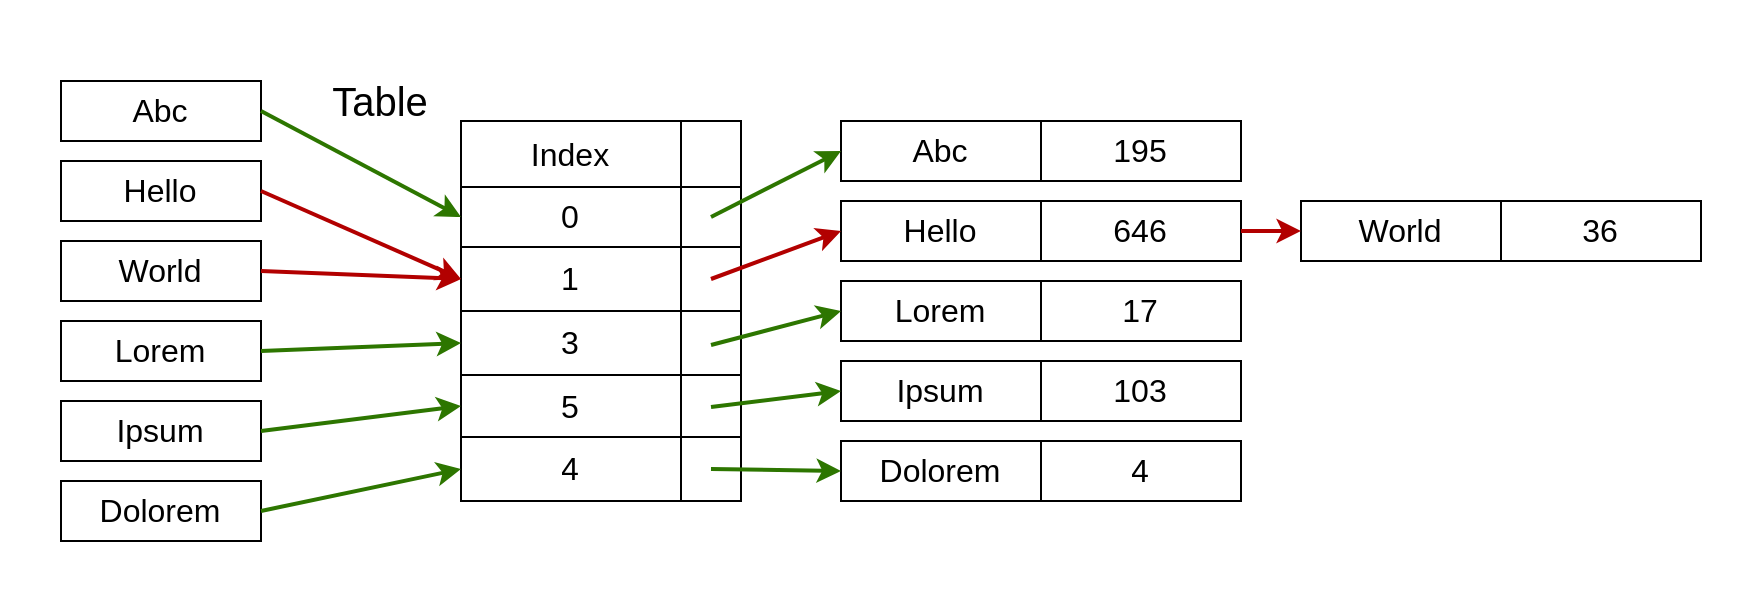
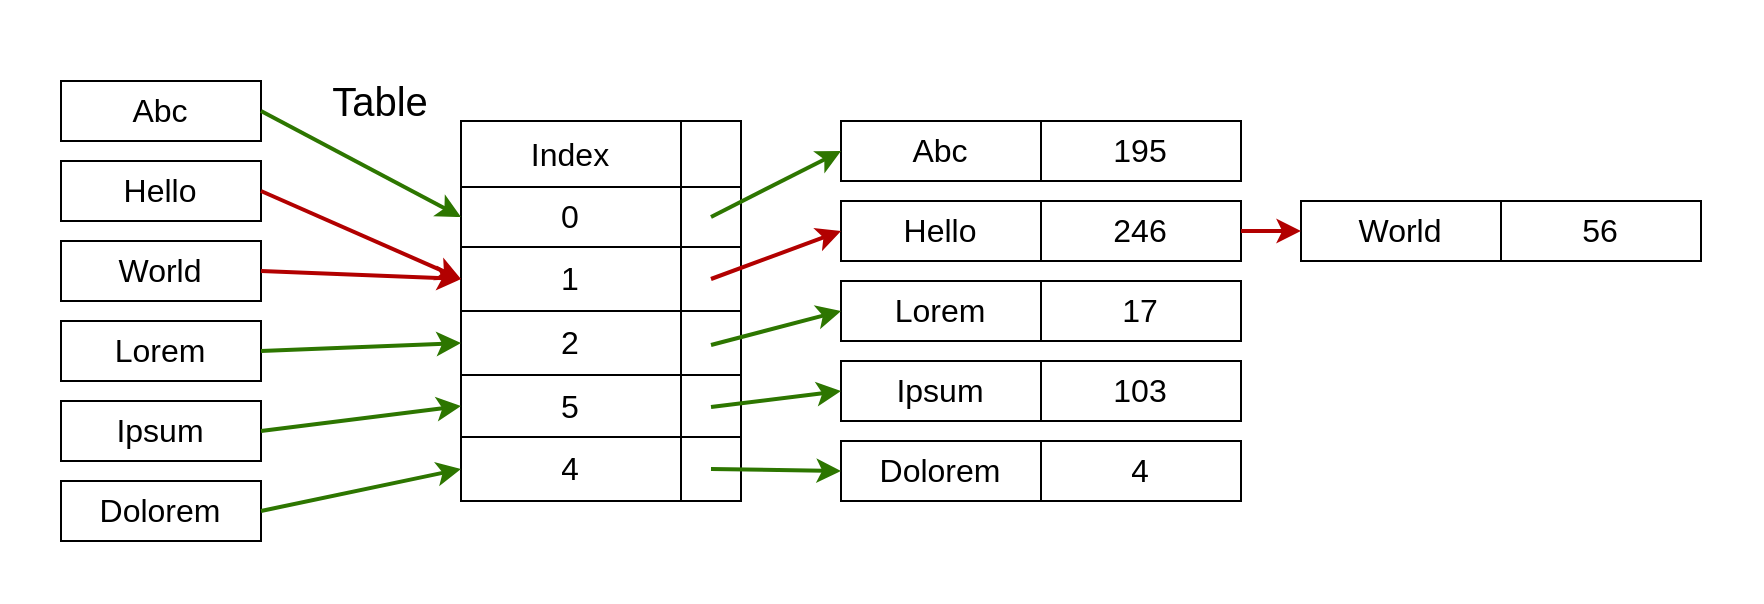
(1141, 231) -> (1141, 231)
(1601, 231) -> (1601, 231)
(571, 343) -> (571, 343)
